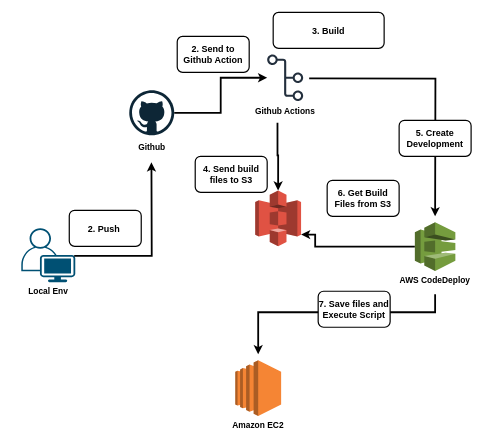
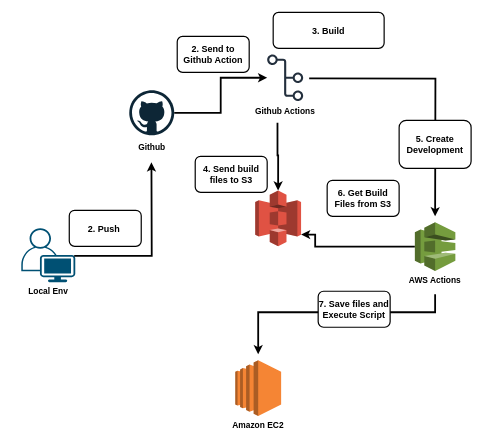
(435, 138) -> (435, 144)
(435, 280) -> (435, 280)
